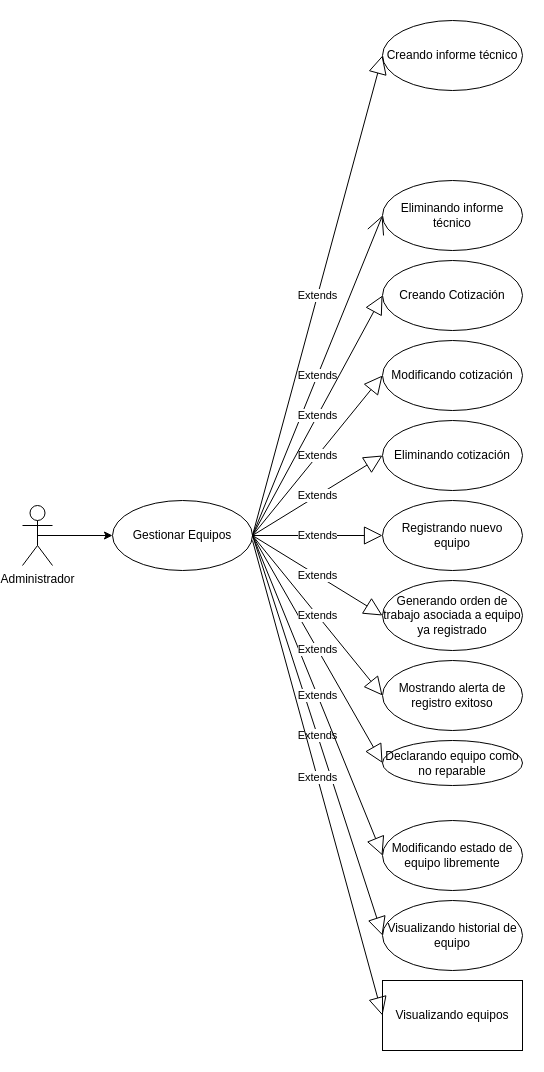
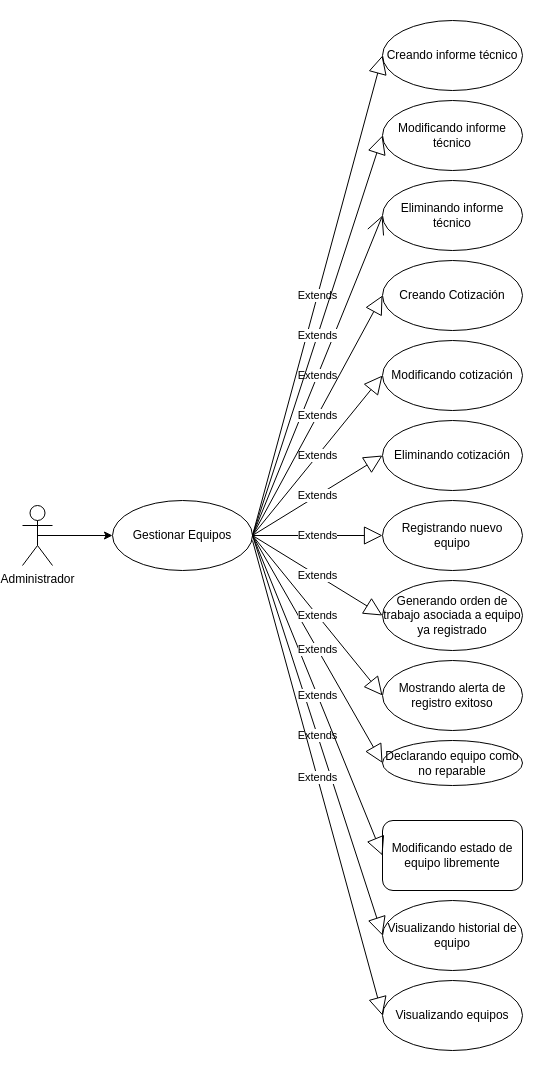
none -> (453, 136)
none -> (319, 331)
(453, 856) -> (453, 856)
(453, 1016) -> (453, 1016)
